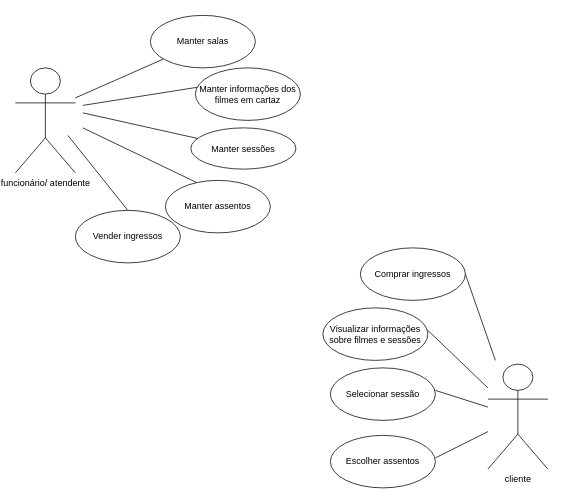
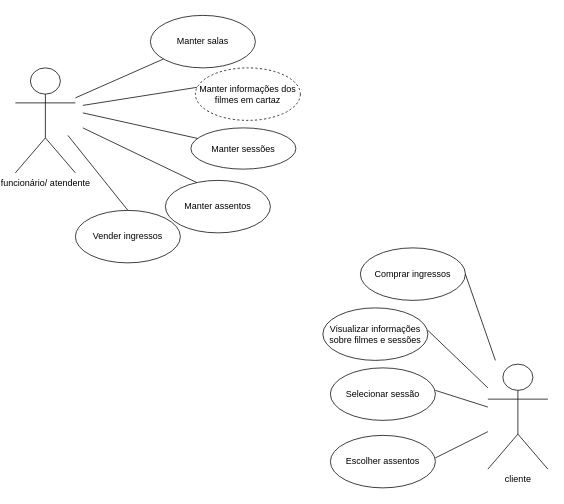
(248, 94) -> (248, 94)
